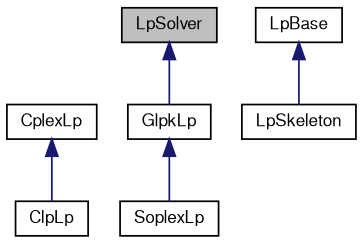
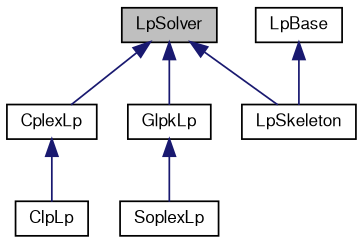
none -> (241, 78)
none -> (104, 79)
